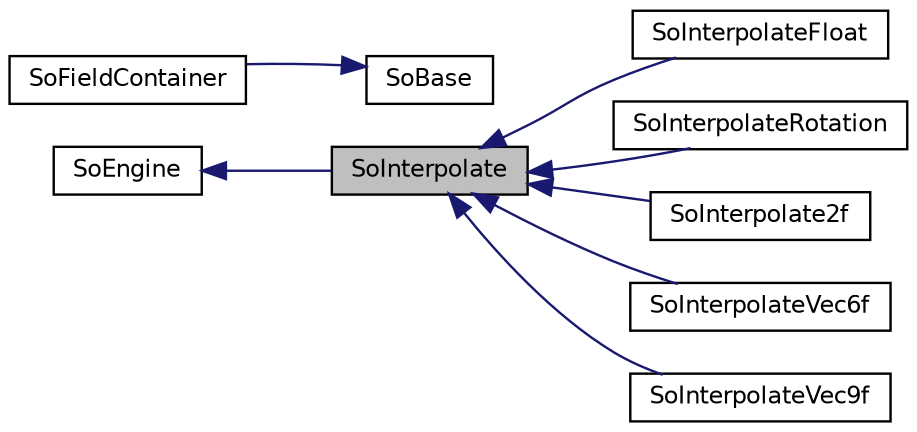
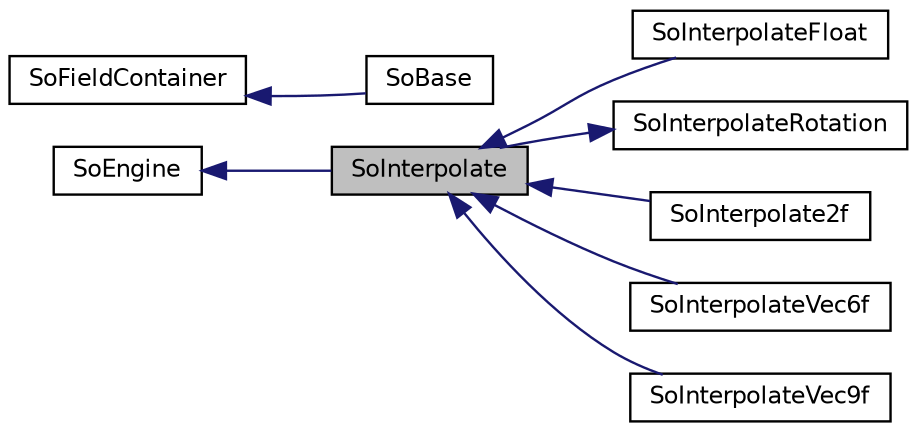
(294, 64) -> (318, 96)
(622, 160) -> (544, 140)
